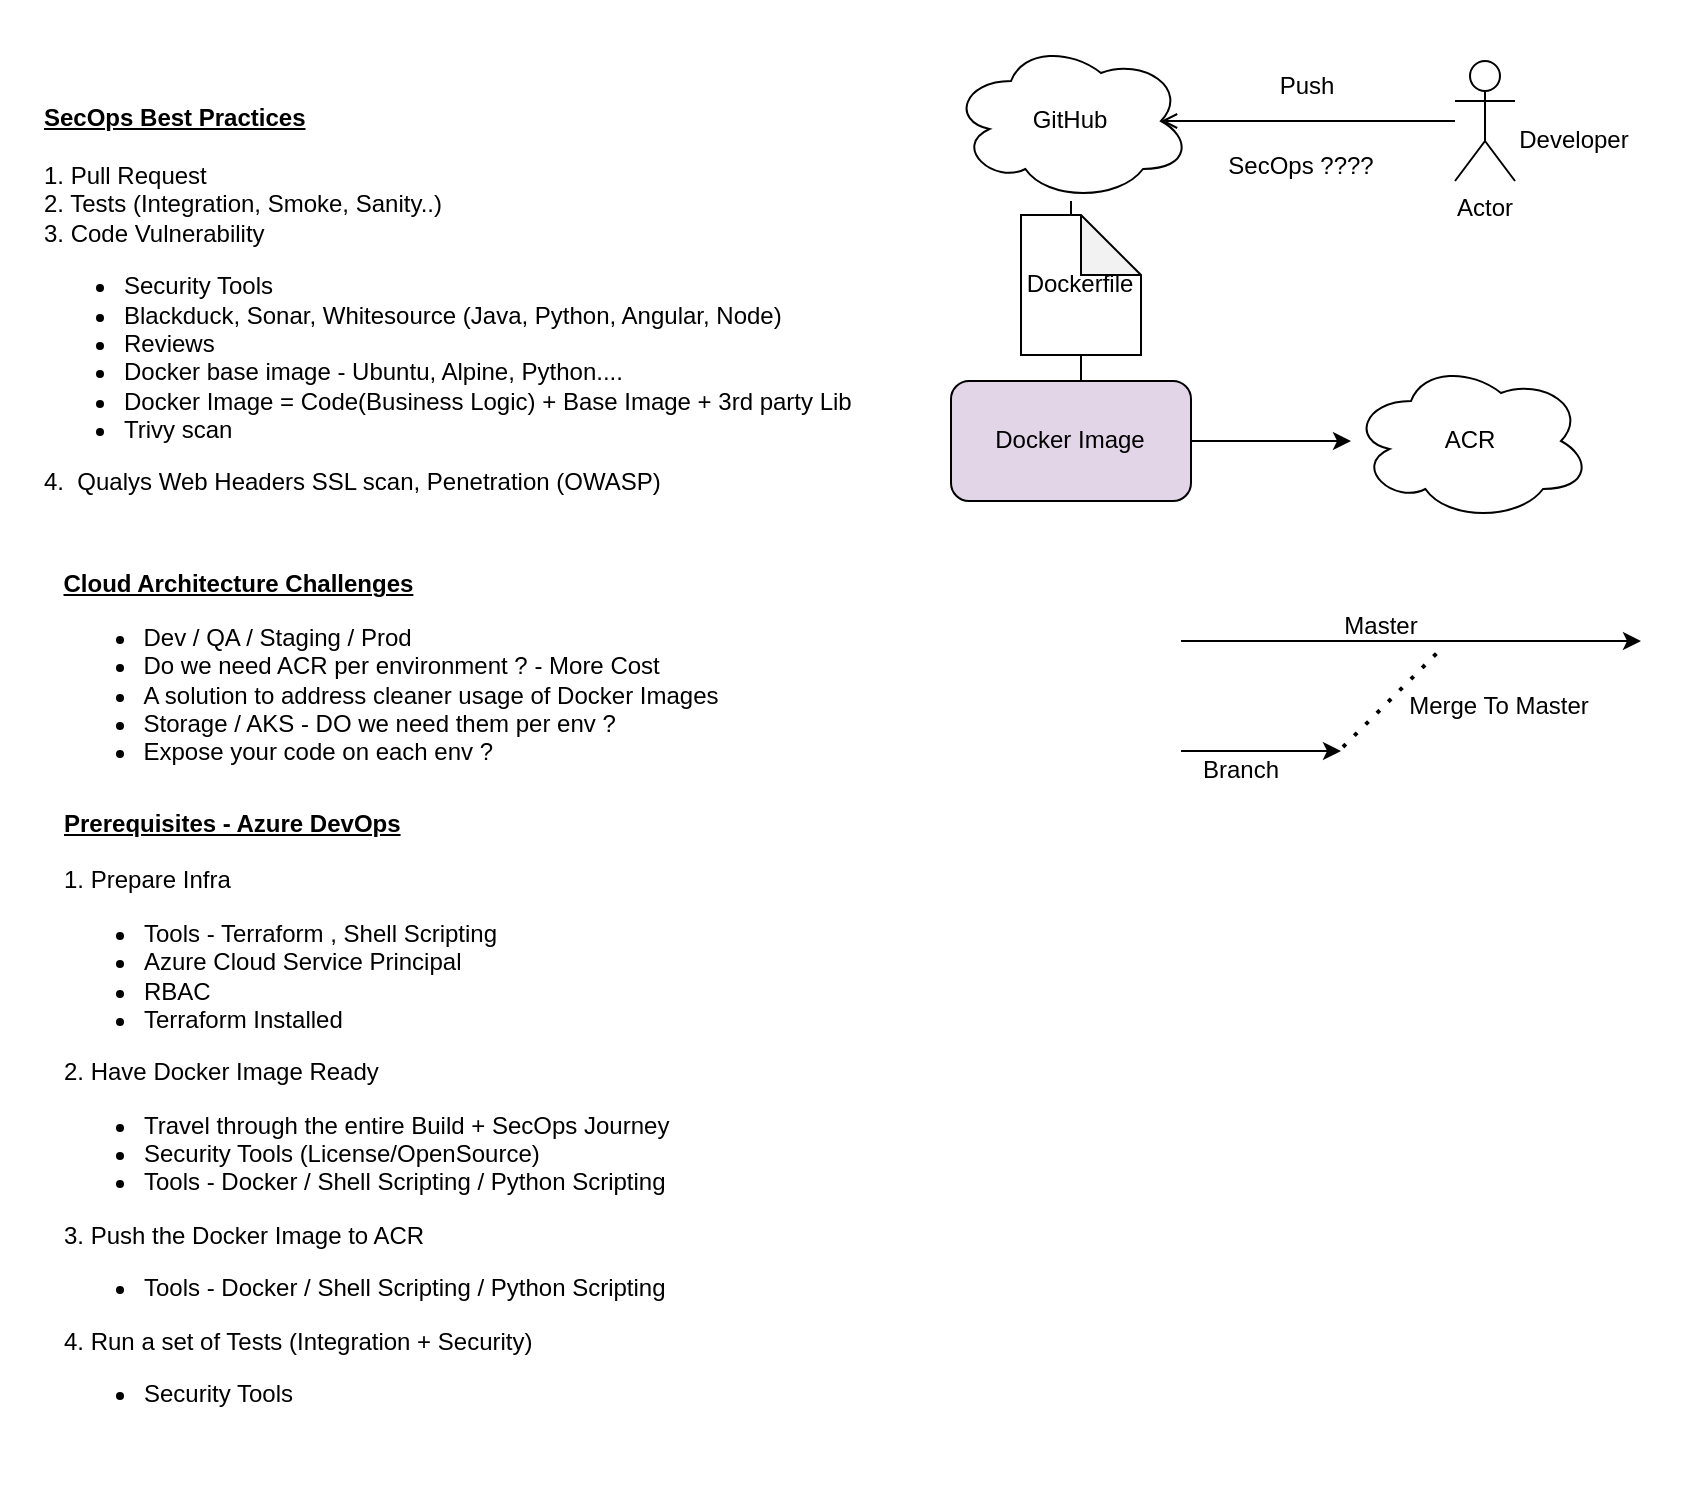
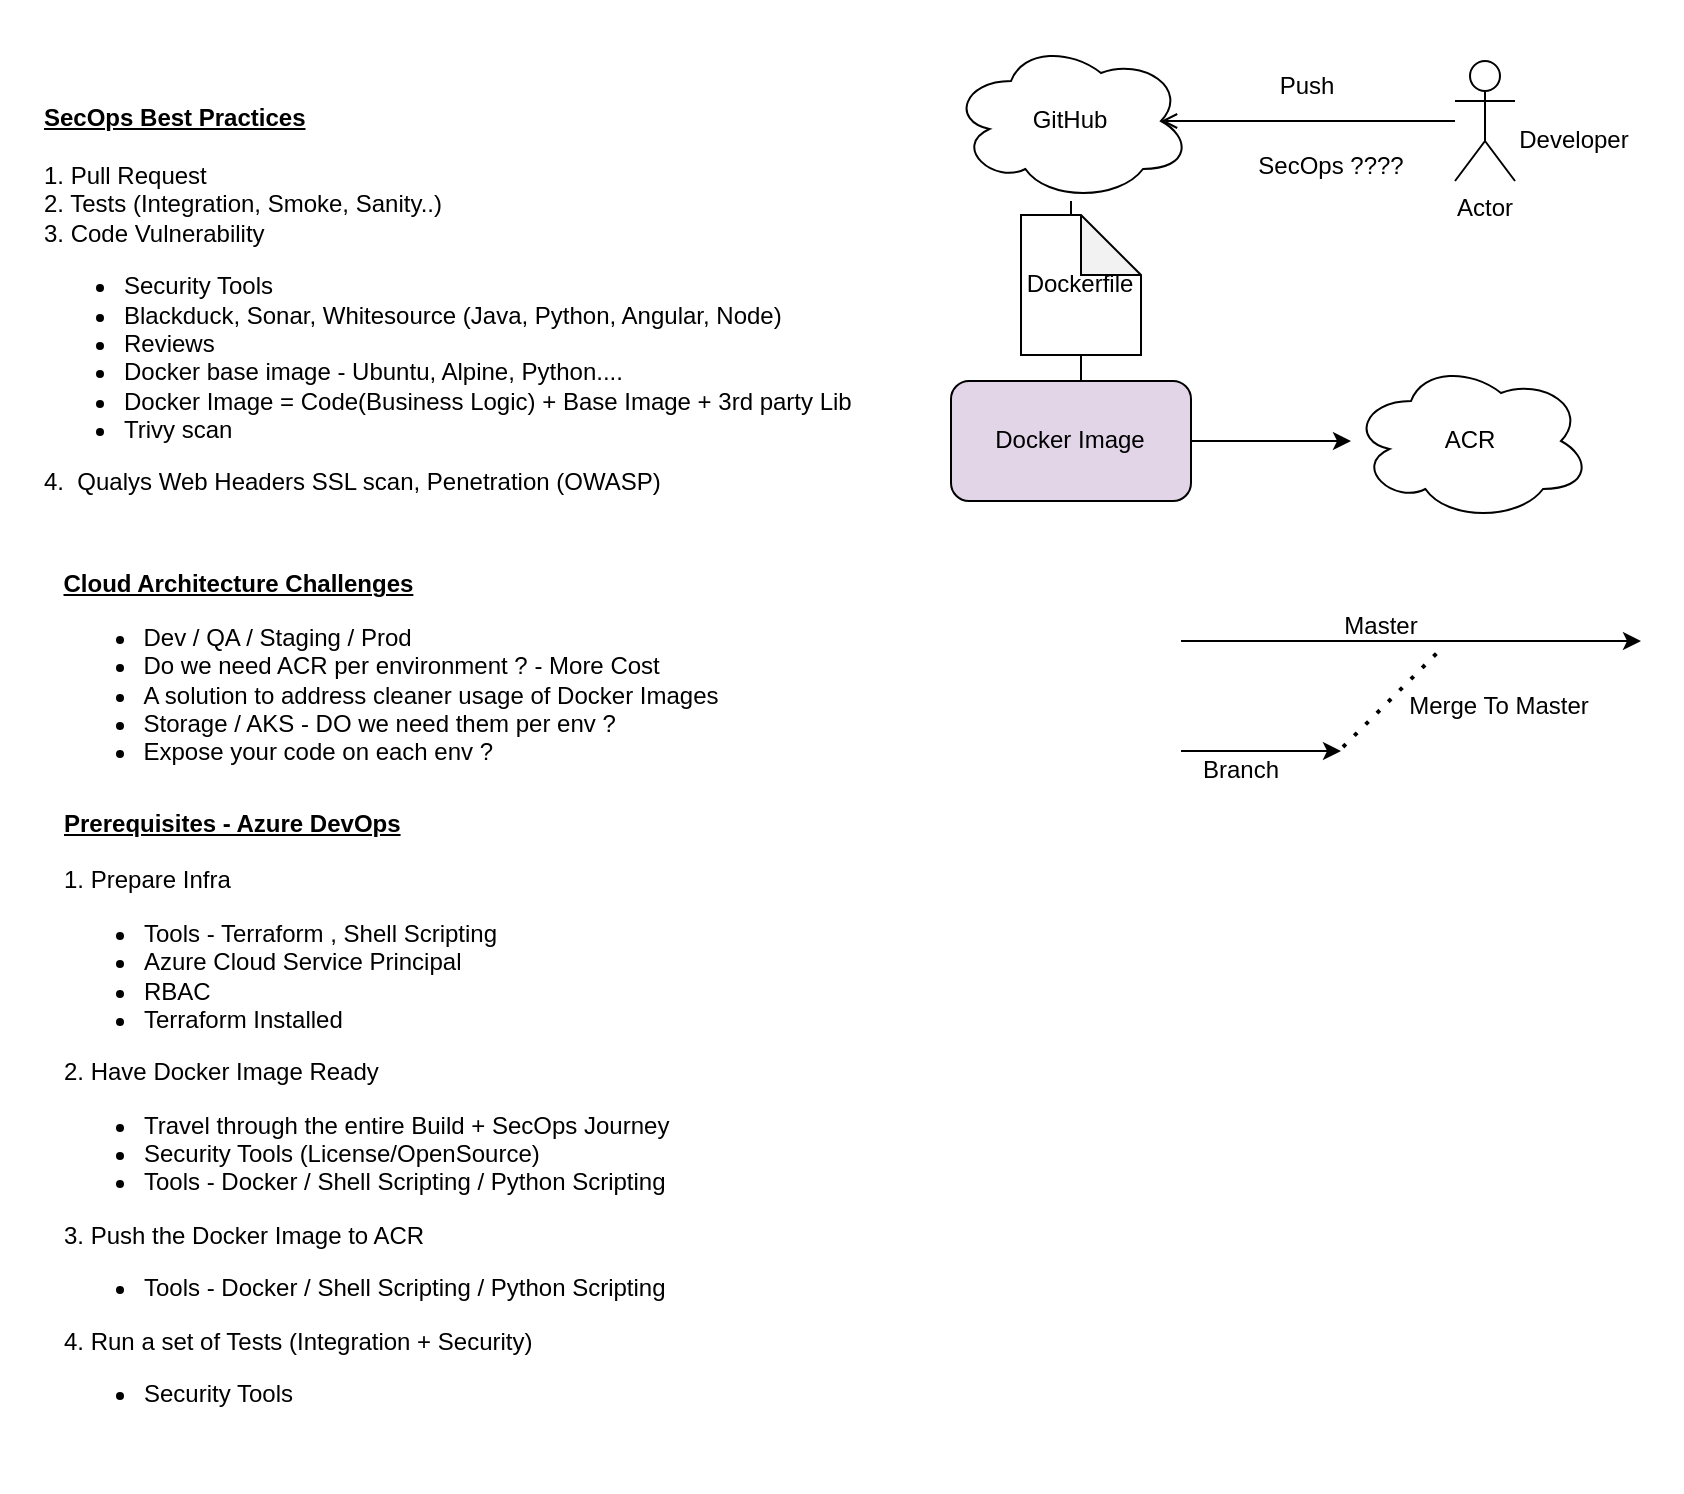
(1301, 167) -> (1331, 167)
